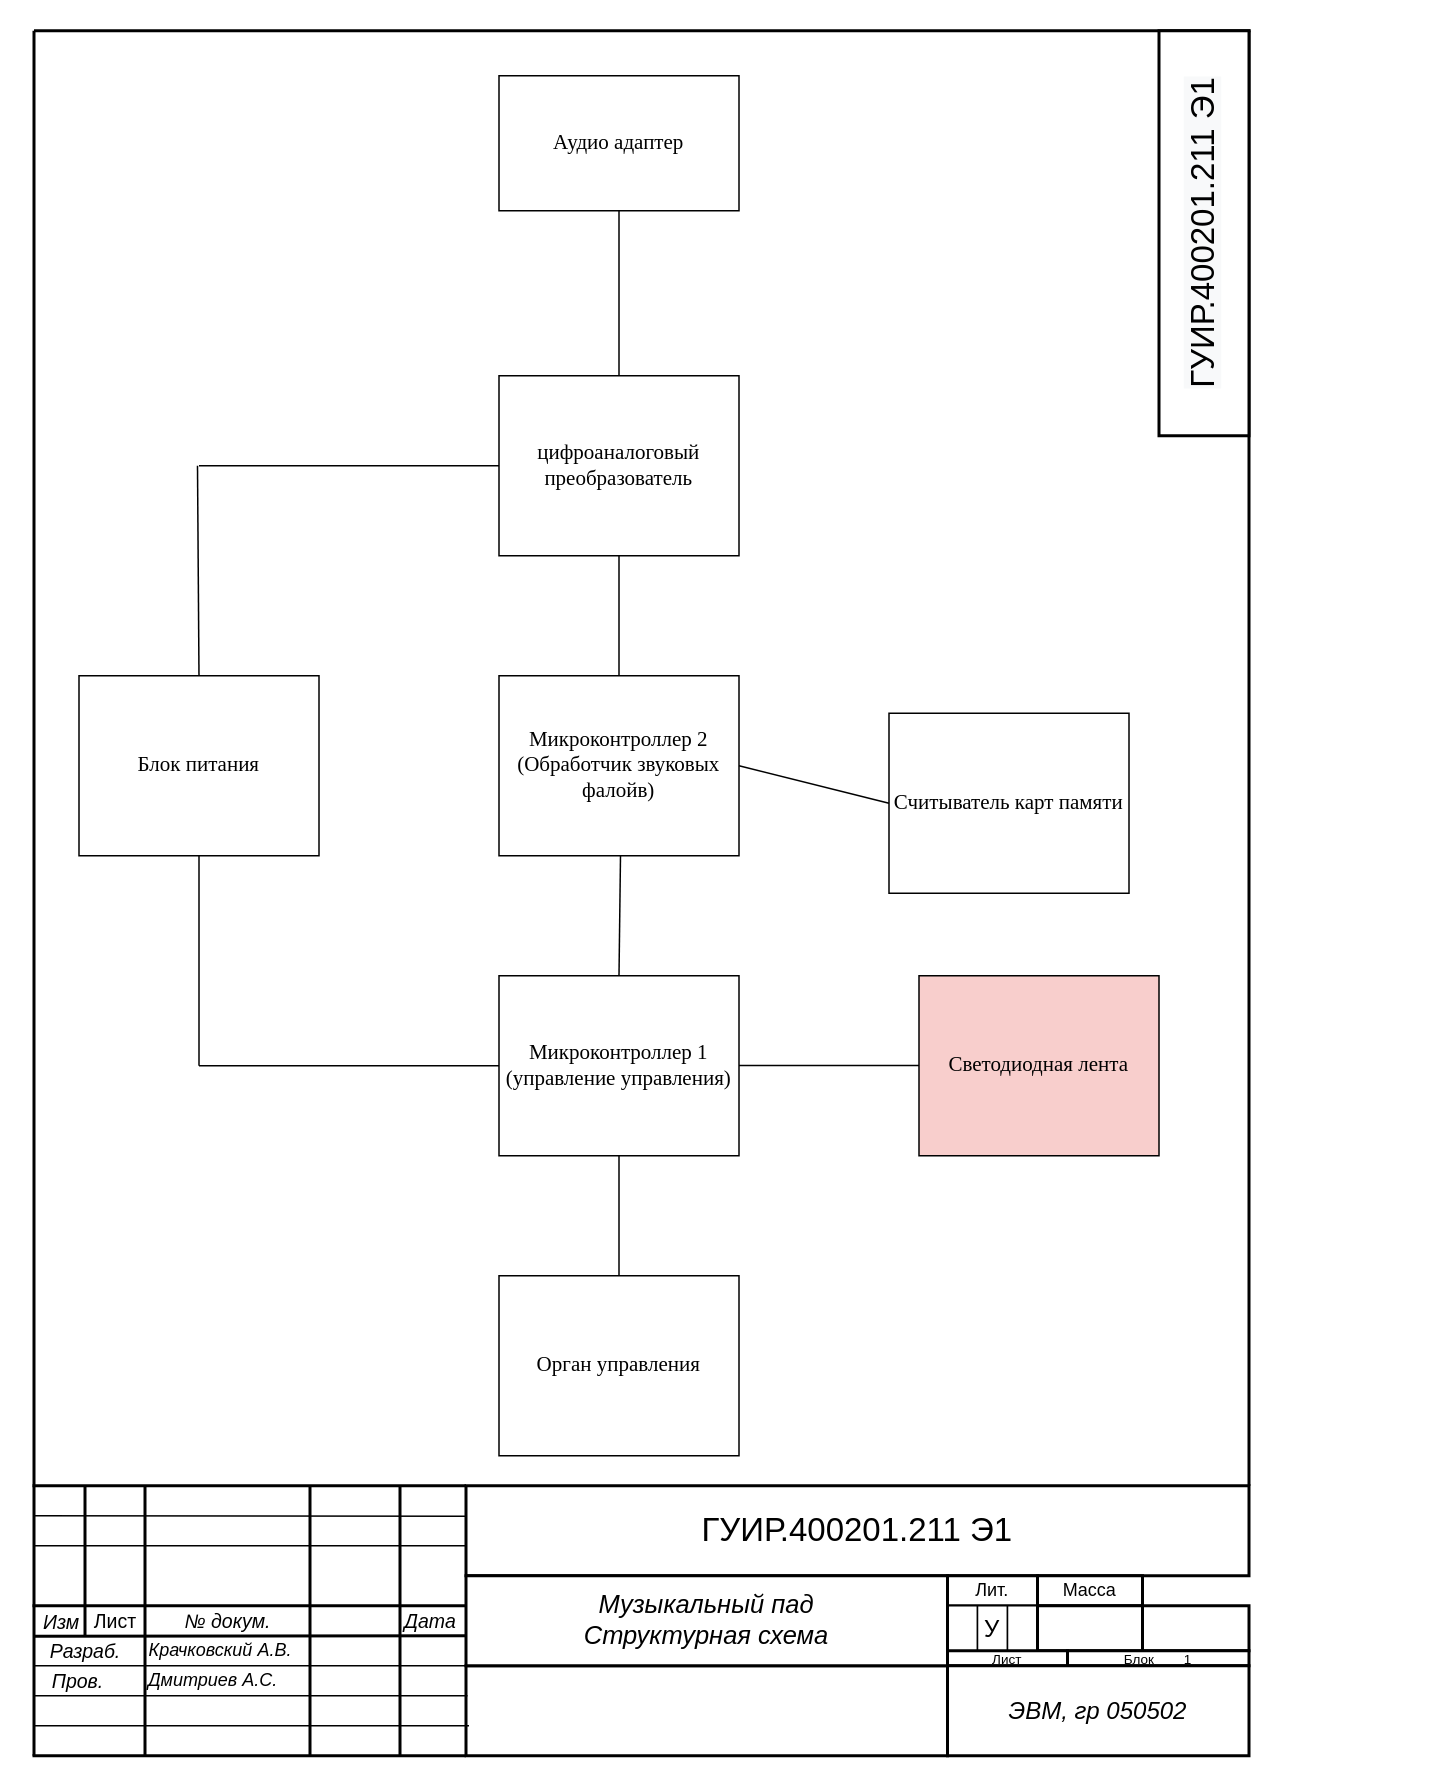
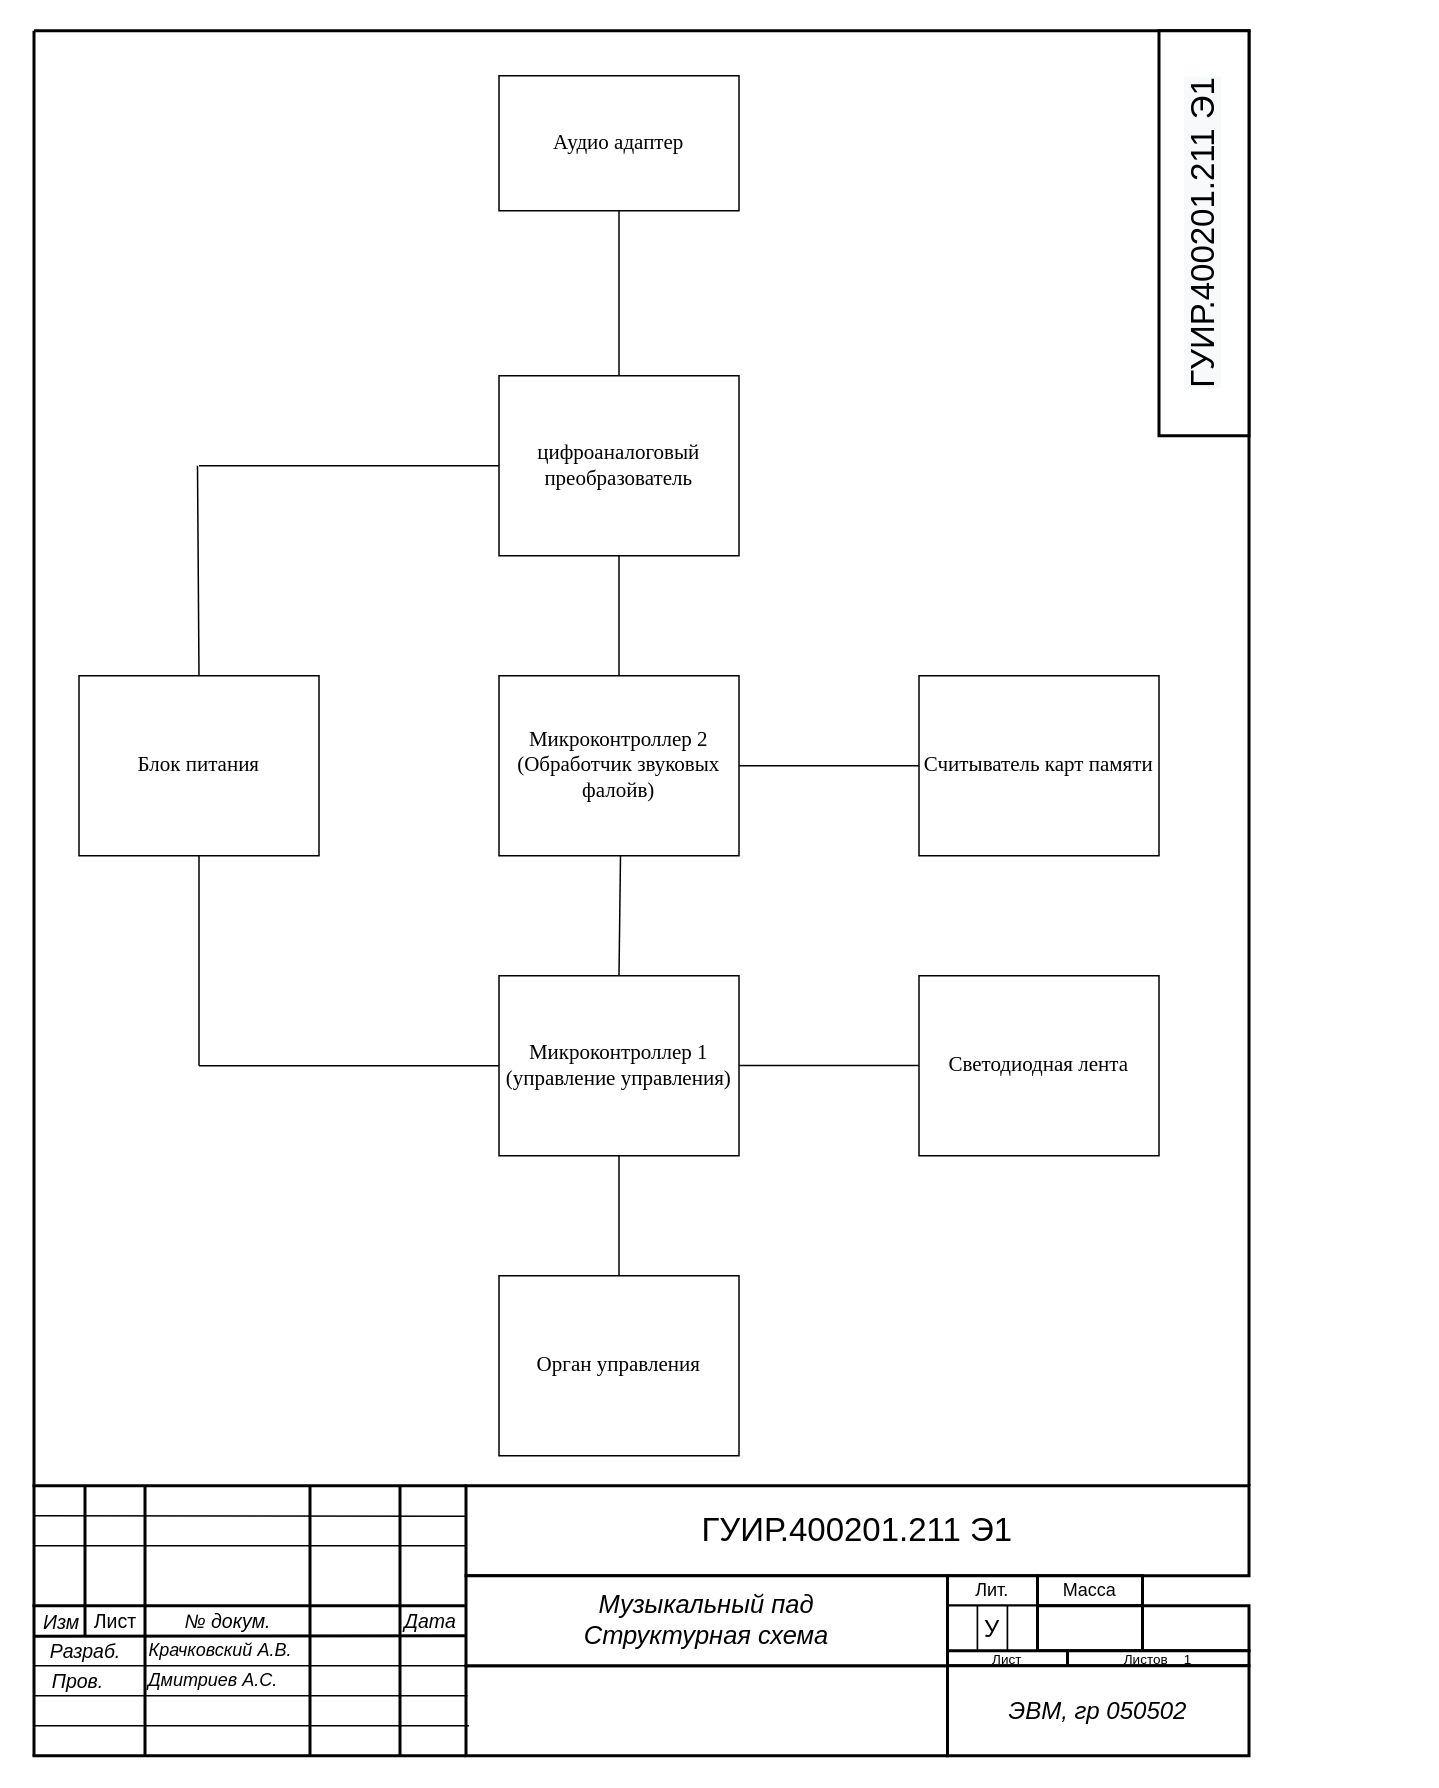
(1009, 803) -> (1039, 766)
(1039, 1066) -> (1039, 1066)
(1158, 1658) -> (1158, 1658)
